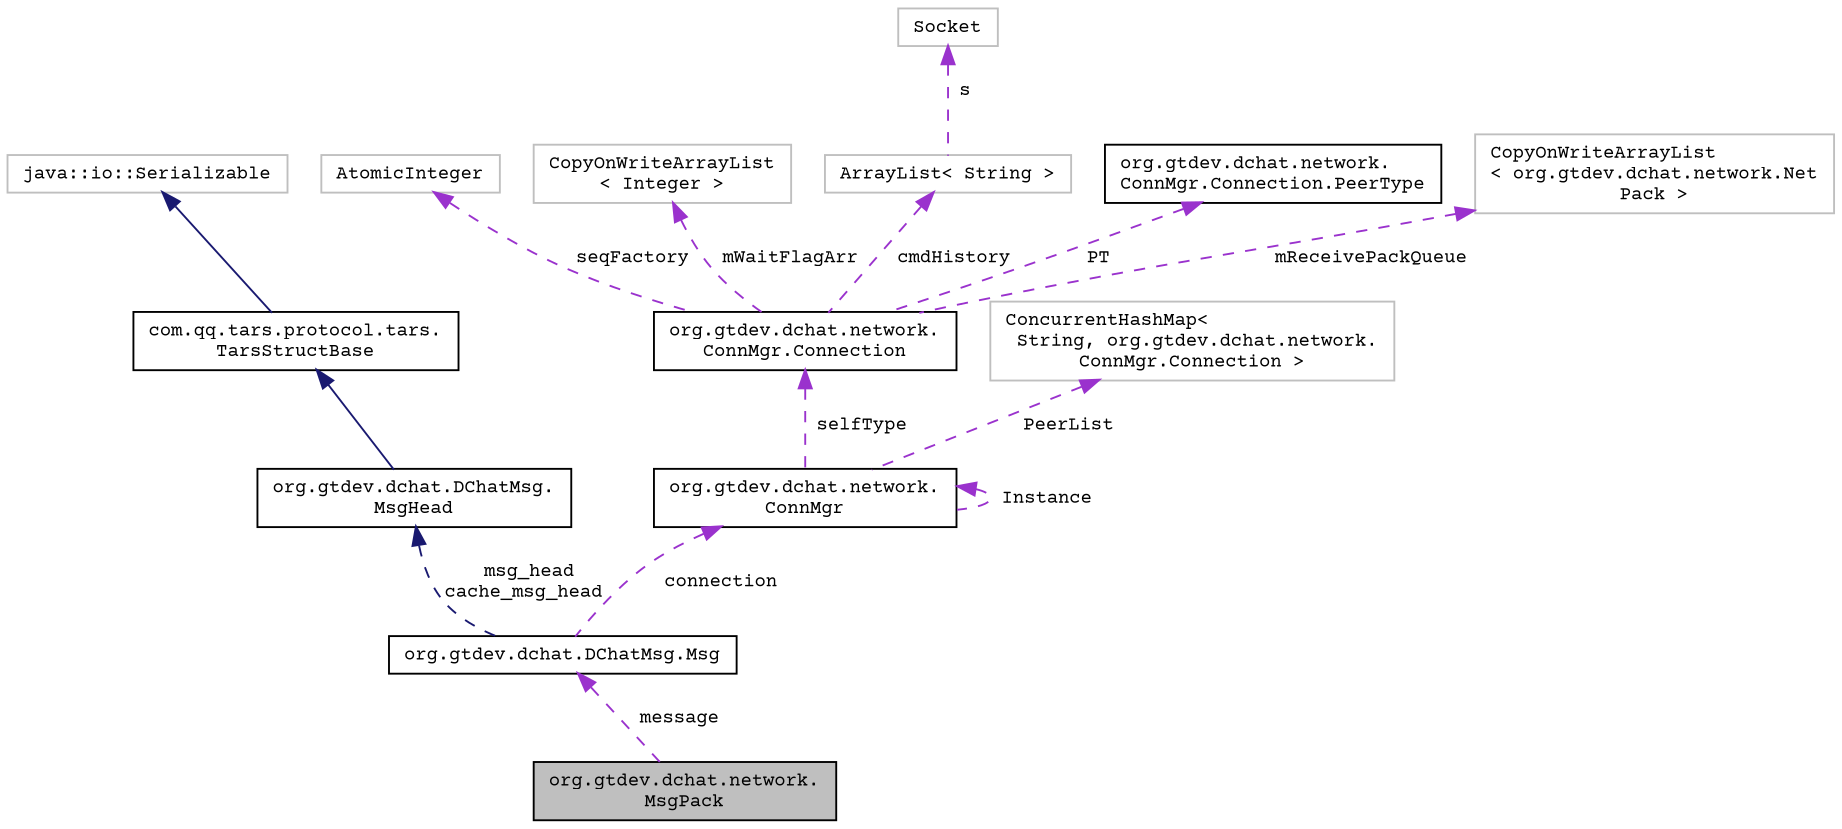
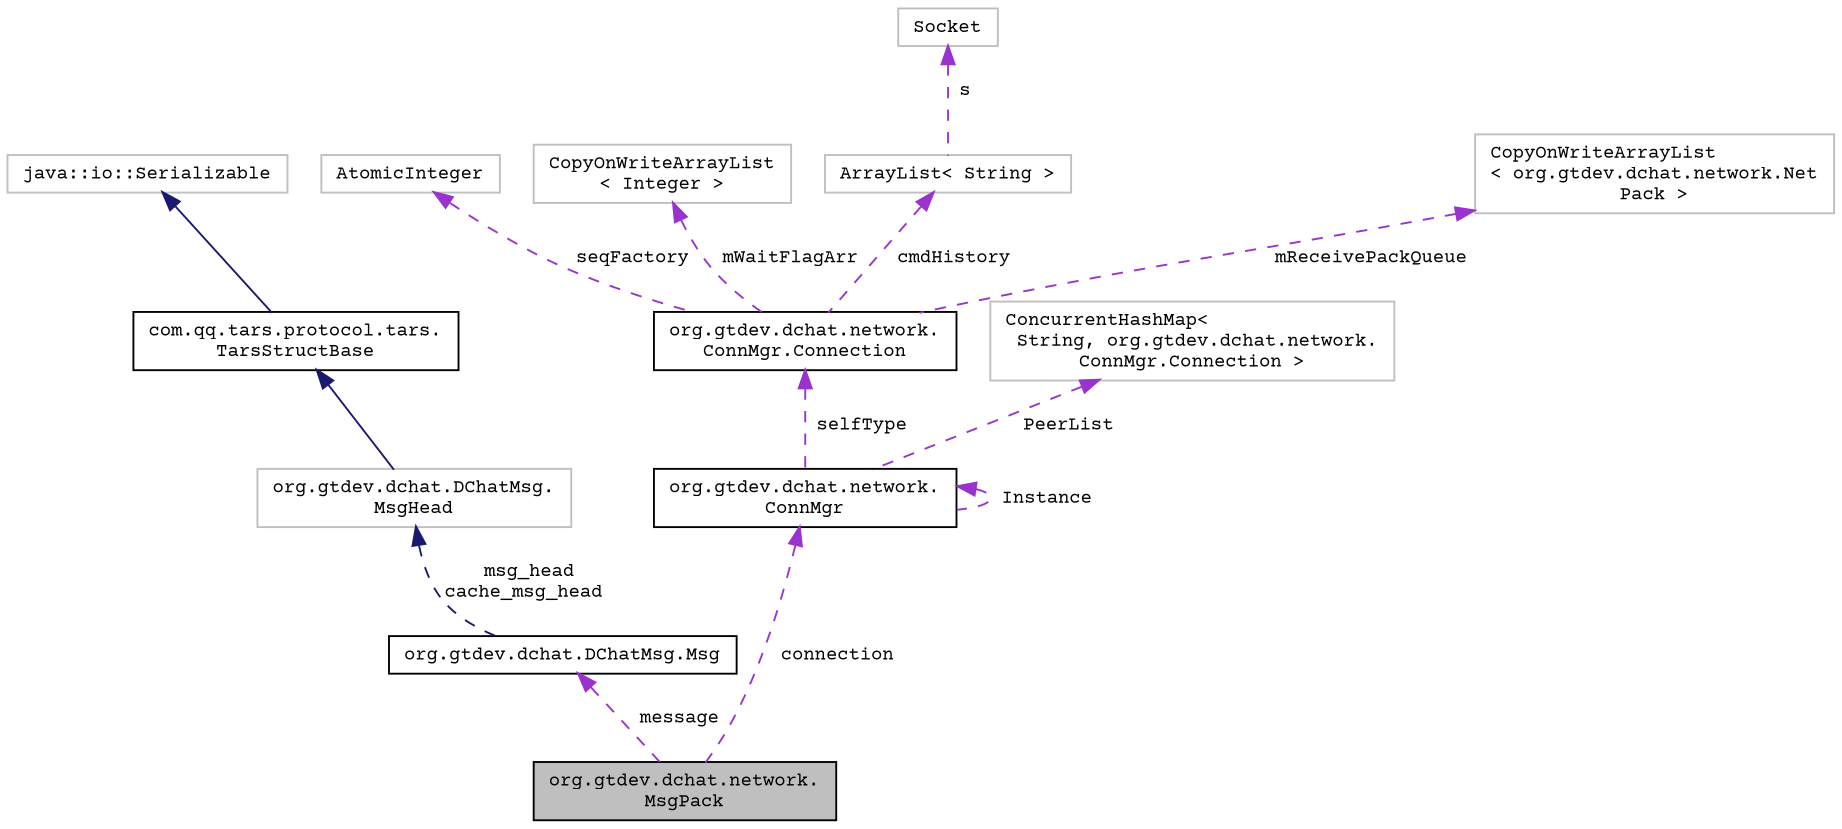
(1273, 174) -> none
(414, 498) -> (414, 498)
(633, 576) -> (761, 658)
